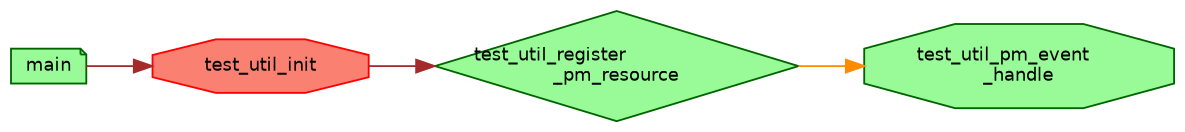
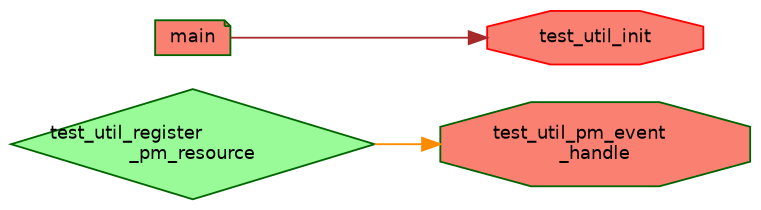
(49, 66) -> (193, 38)
(392, 66) -> none
(1019, 66) -> (595, 144)
